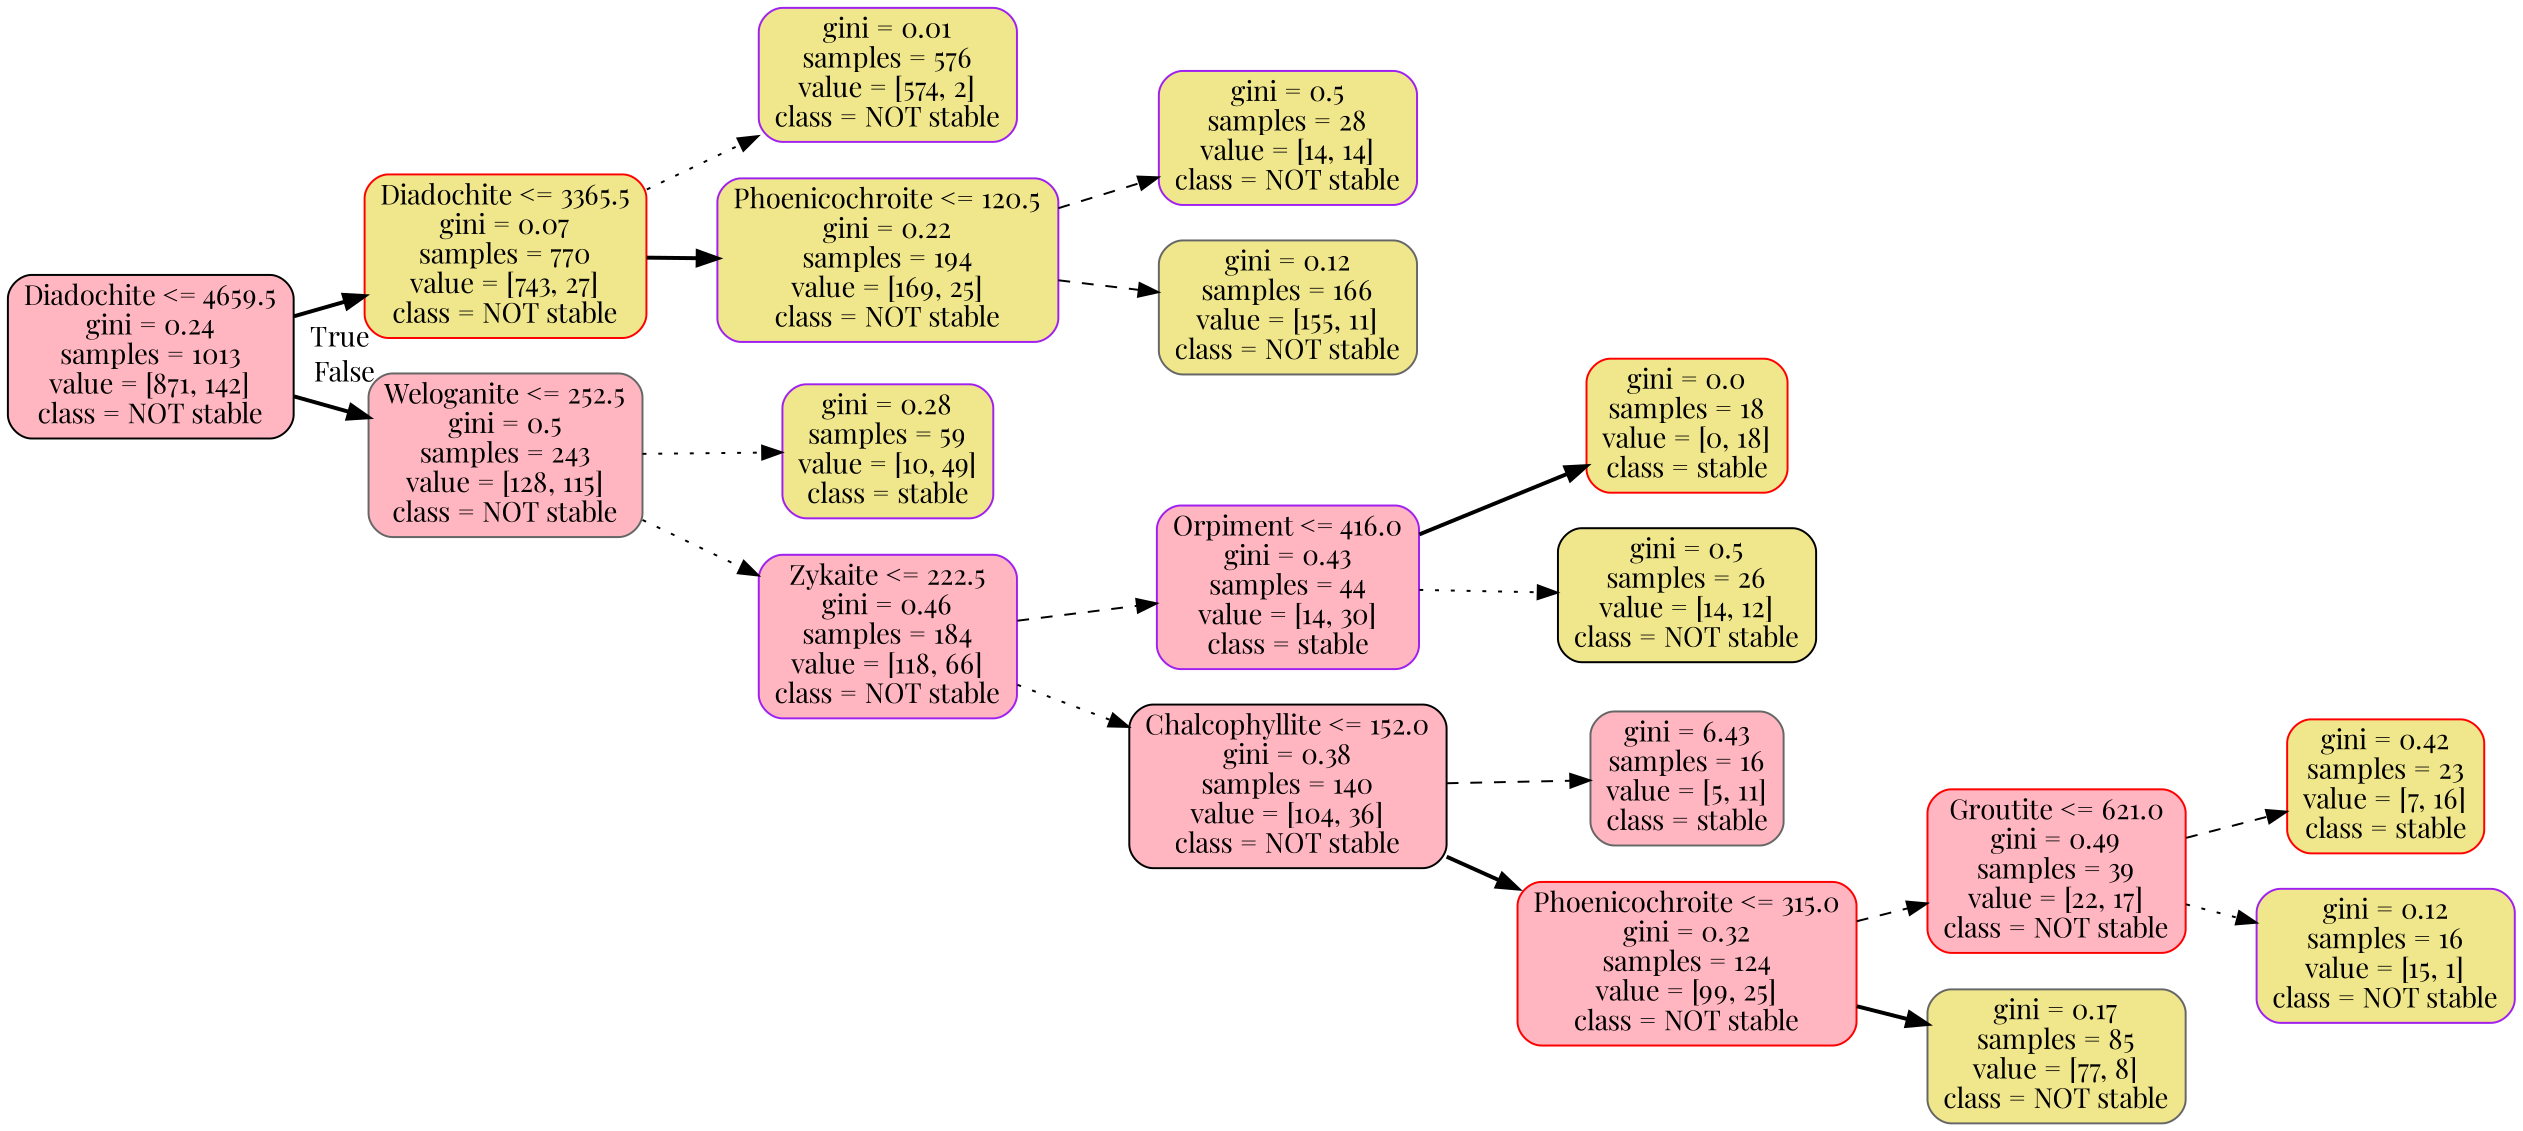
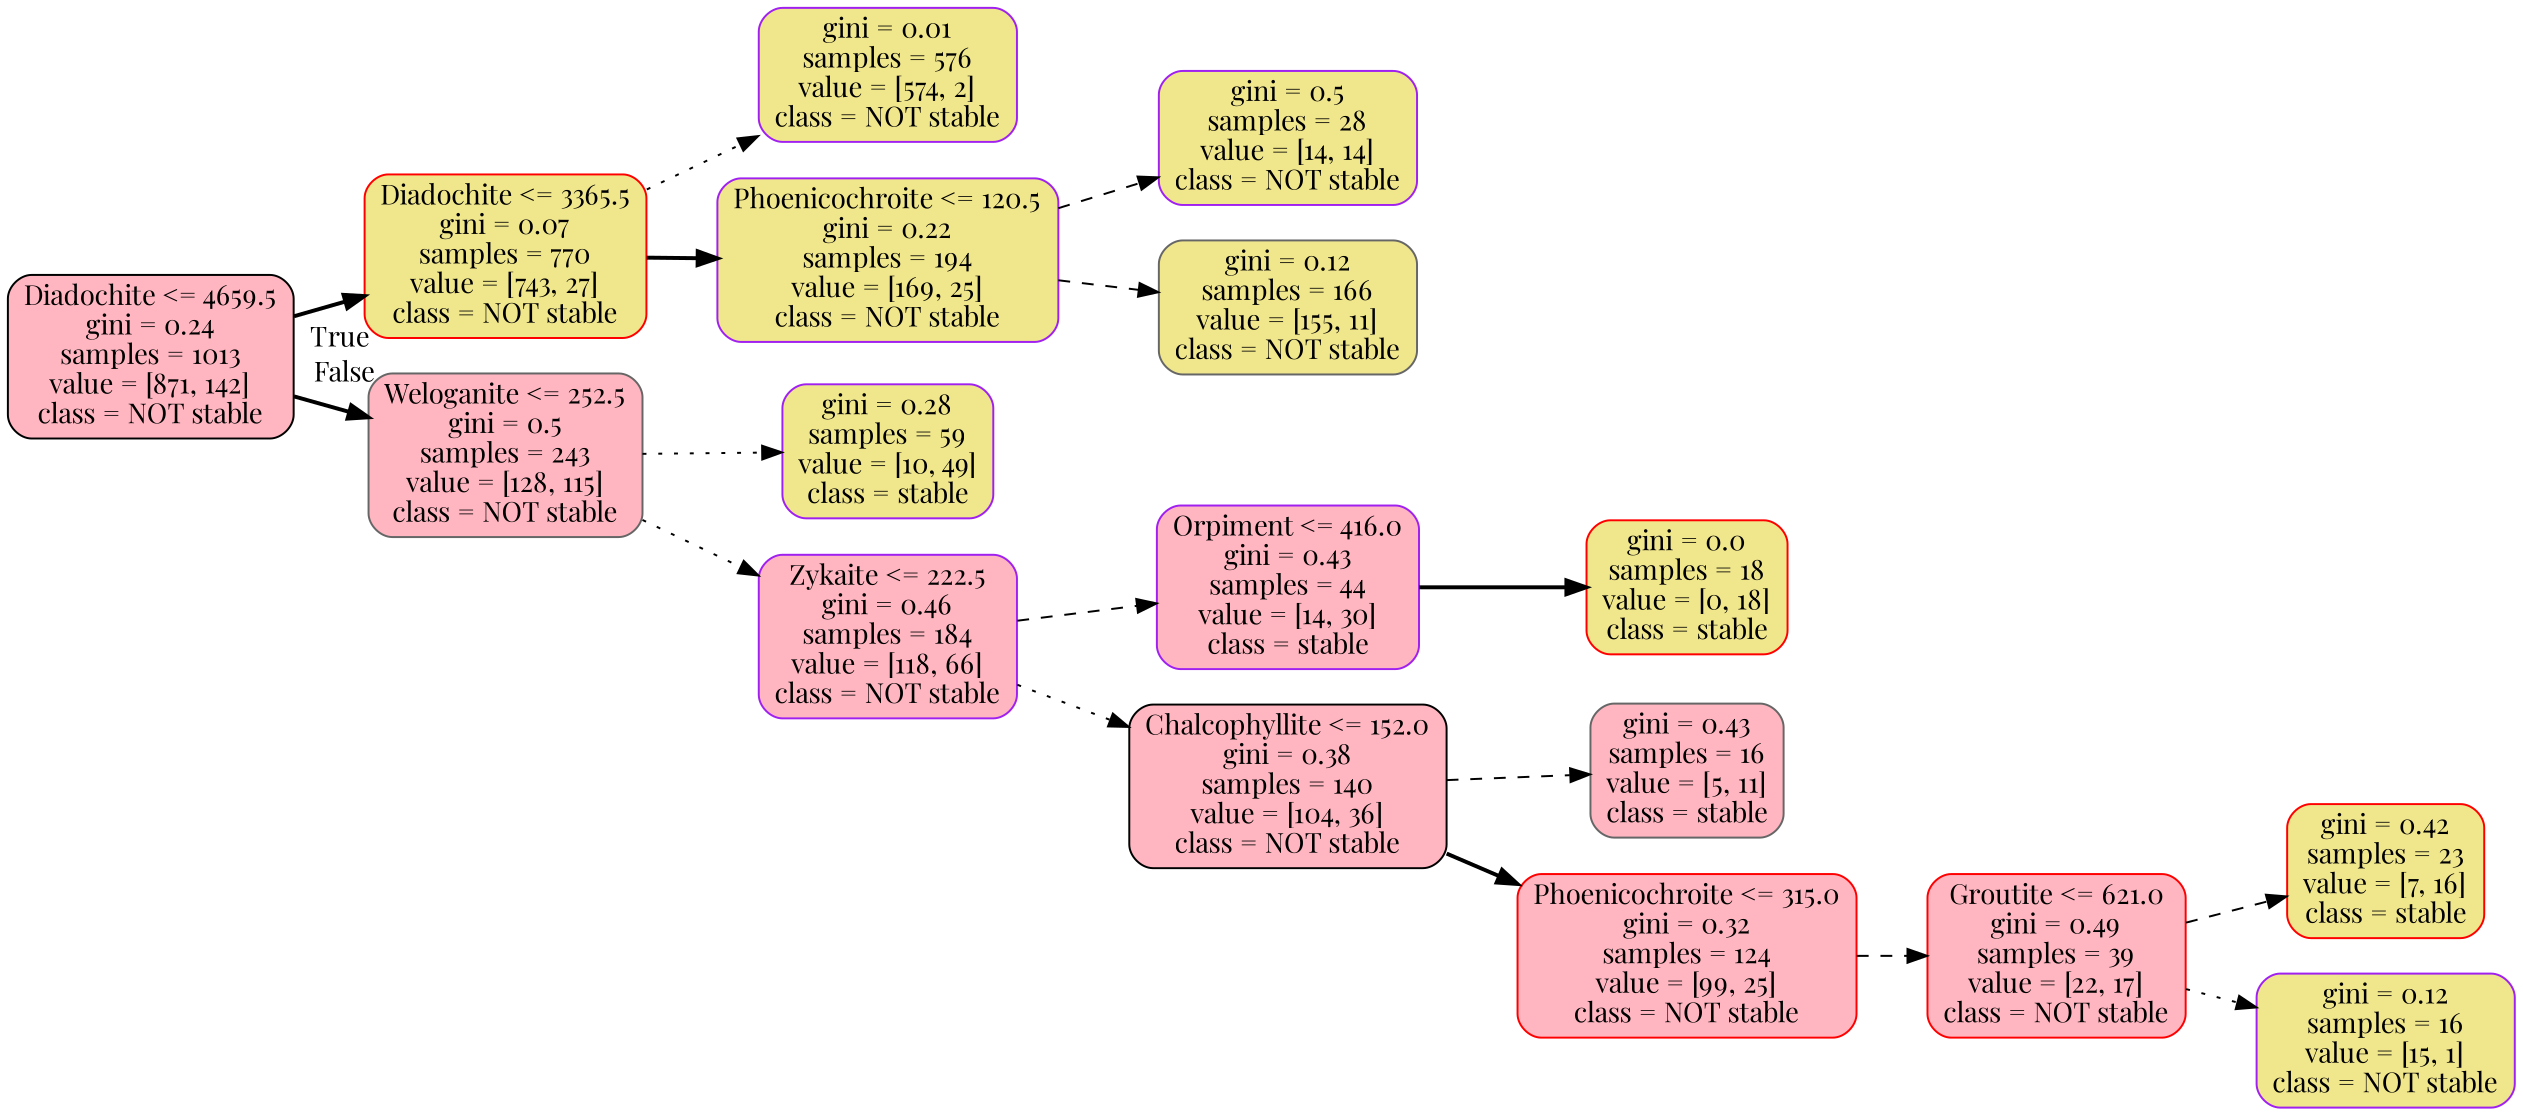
(1687, 595) -> none
(1687, 778) -> (1687, 771)
(2057, 1056) -> none
